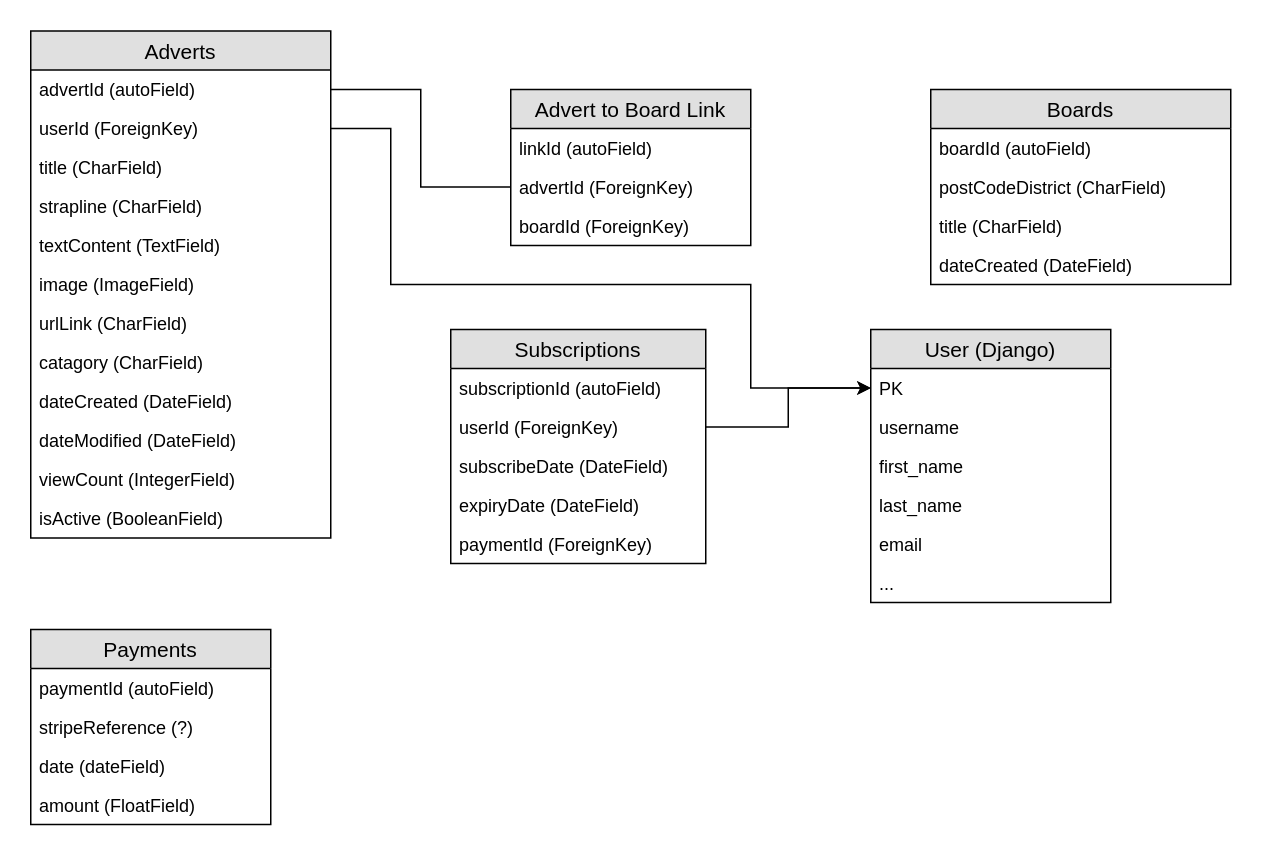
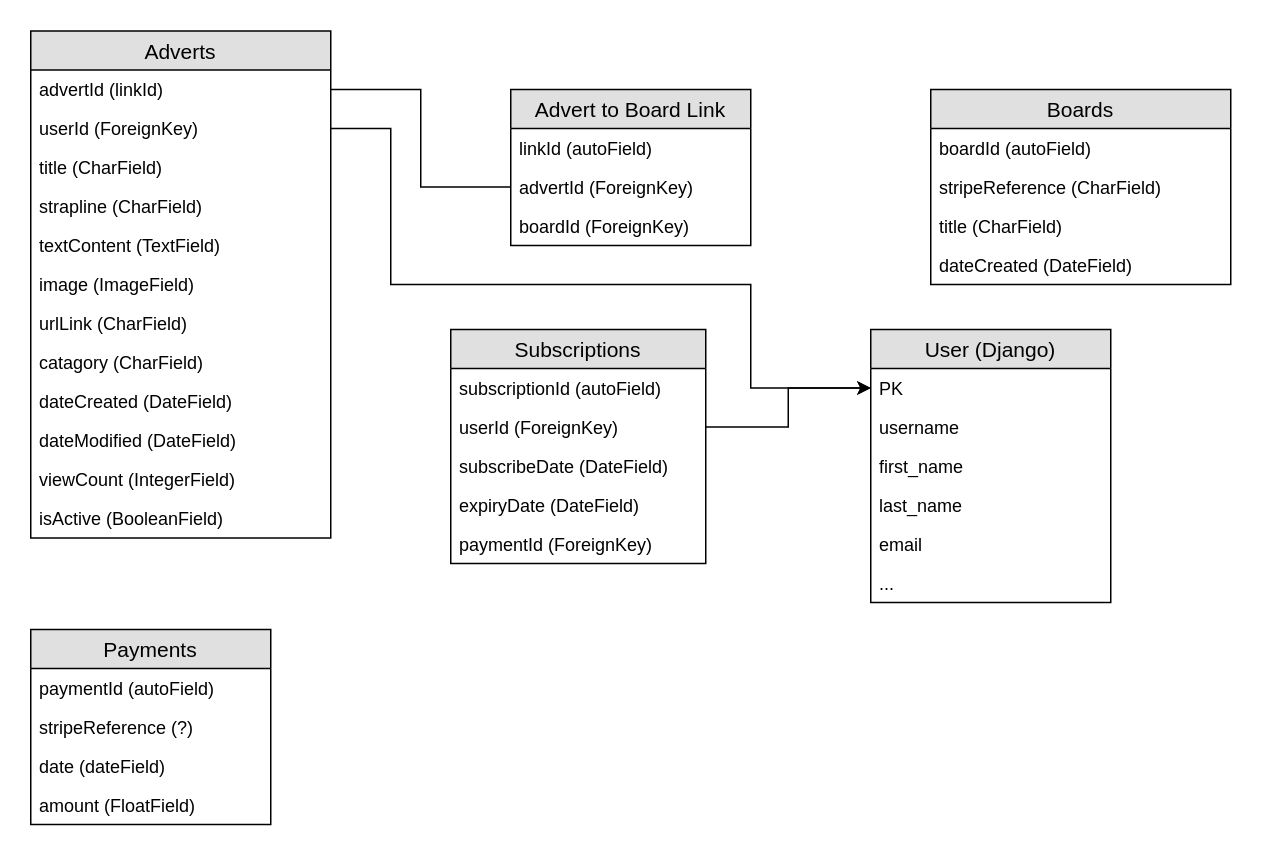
(133, 90) -> (118, 90)
(1068, 188) -> (1066, 188)
